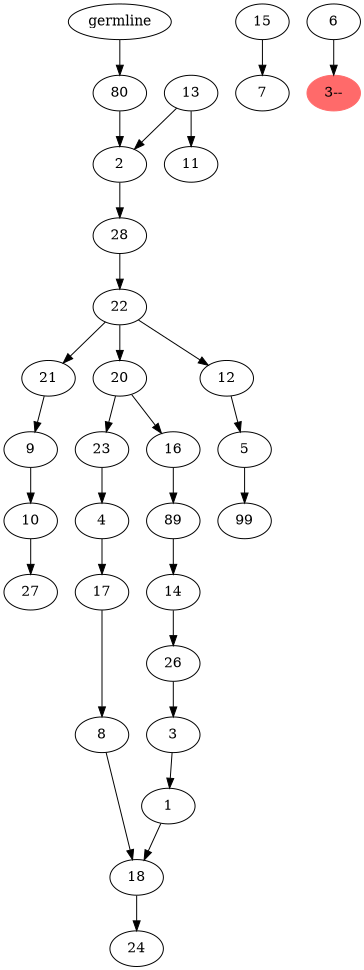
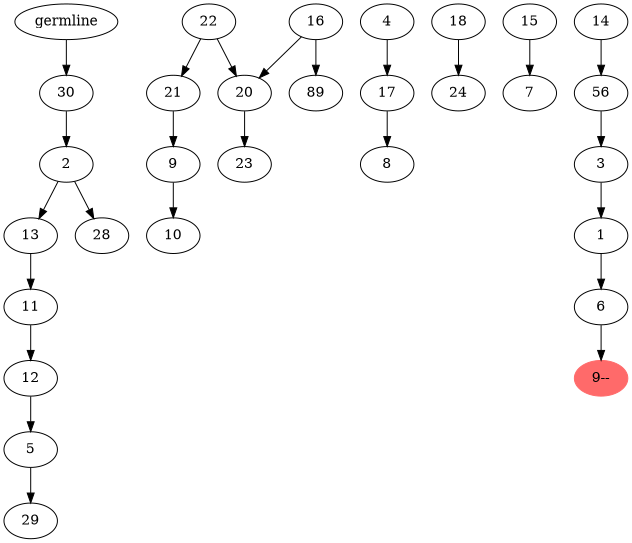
(120, 93) -> (66, 93)
(334, 93) -> (601, 378)
(159, 125) -> (51, 196)
(120, 266) -> none
(169, 340) -> (31, 338)
(143, 410) -> (284, 54)
(102, 480) -> none
(245, 521) -> (31, 521)
(173, 552) -> none
(31, 592) -> none
(173, 663) -> (601, 93)
(118, 801) -> none
(155, 837) -> (601, 266)
